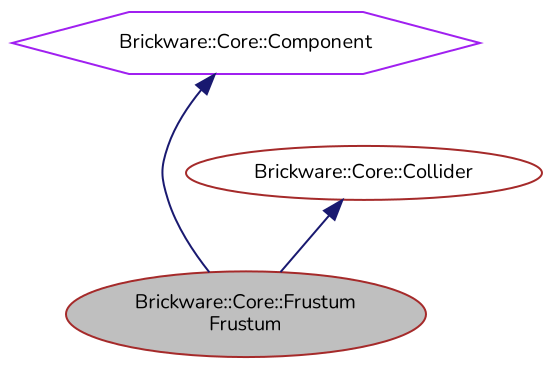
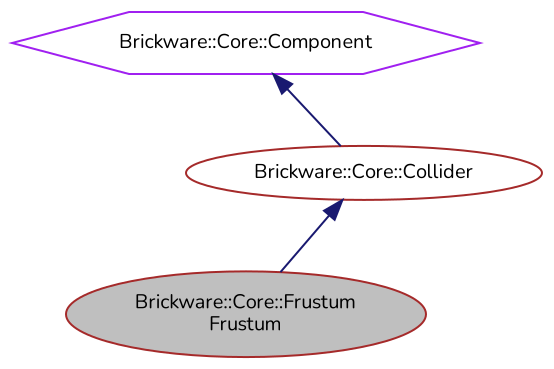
(163, 182) -> (314, 117)
